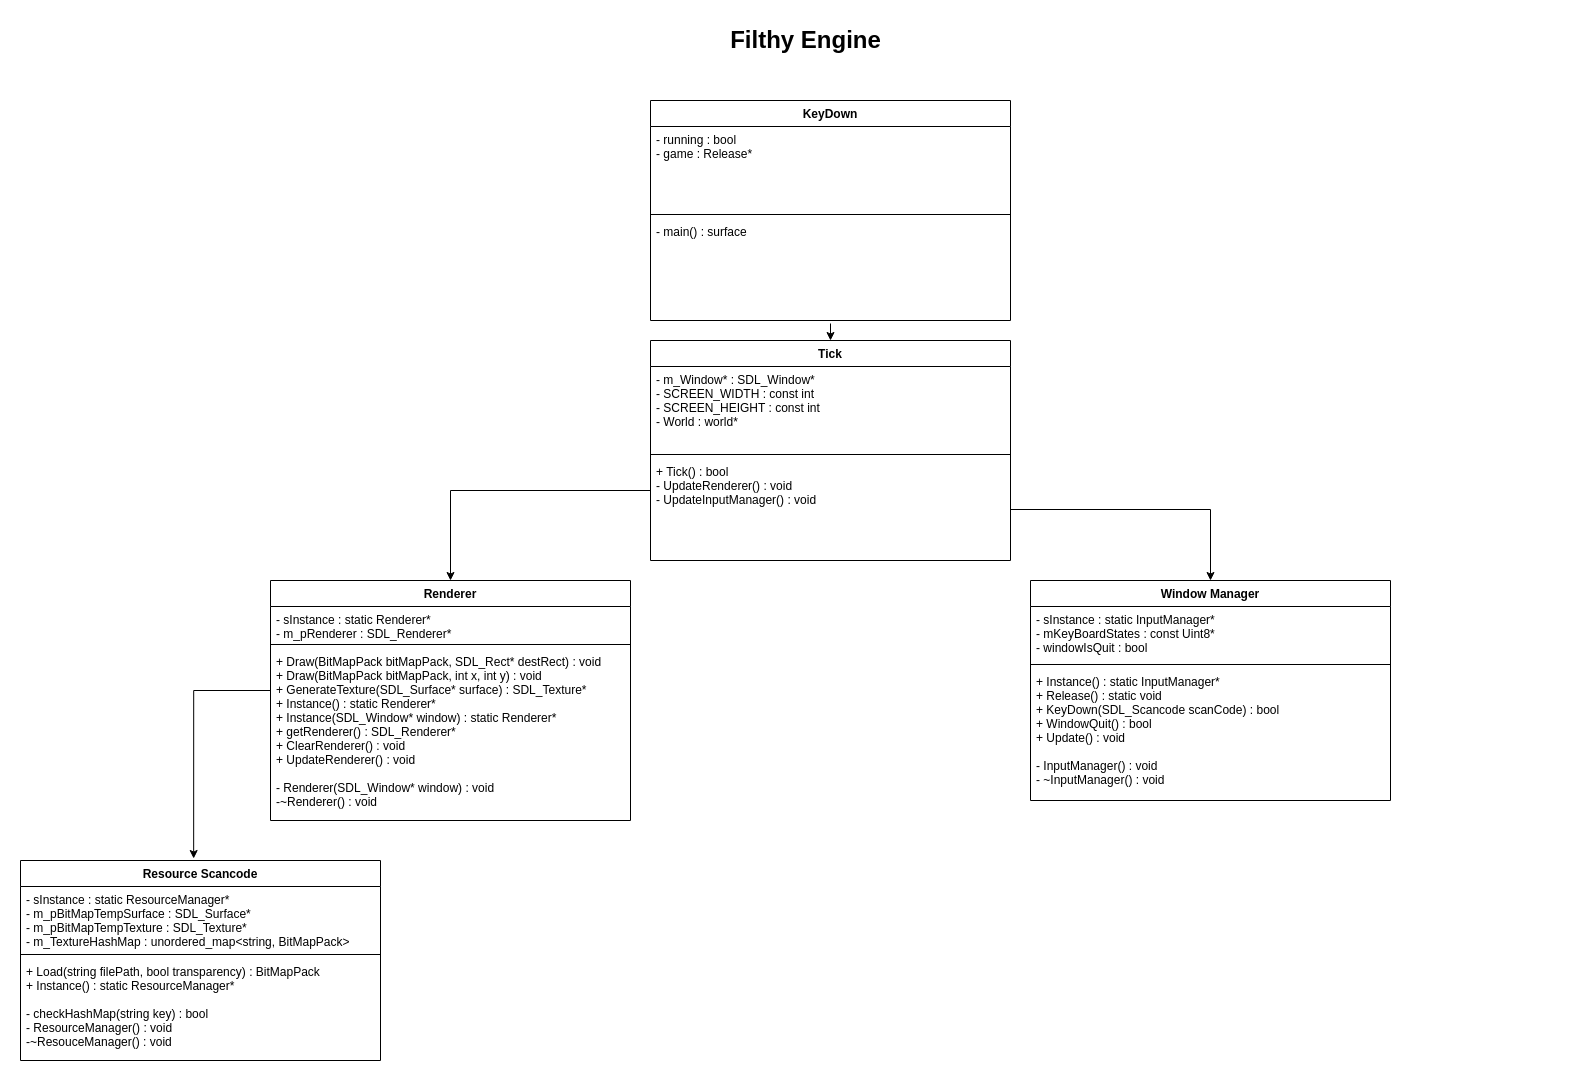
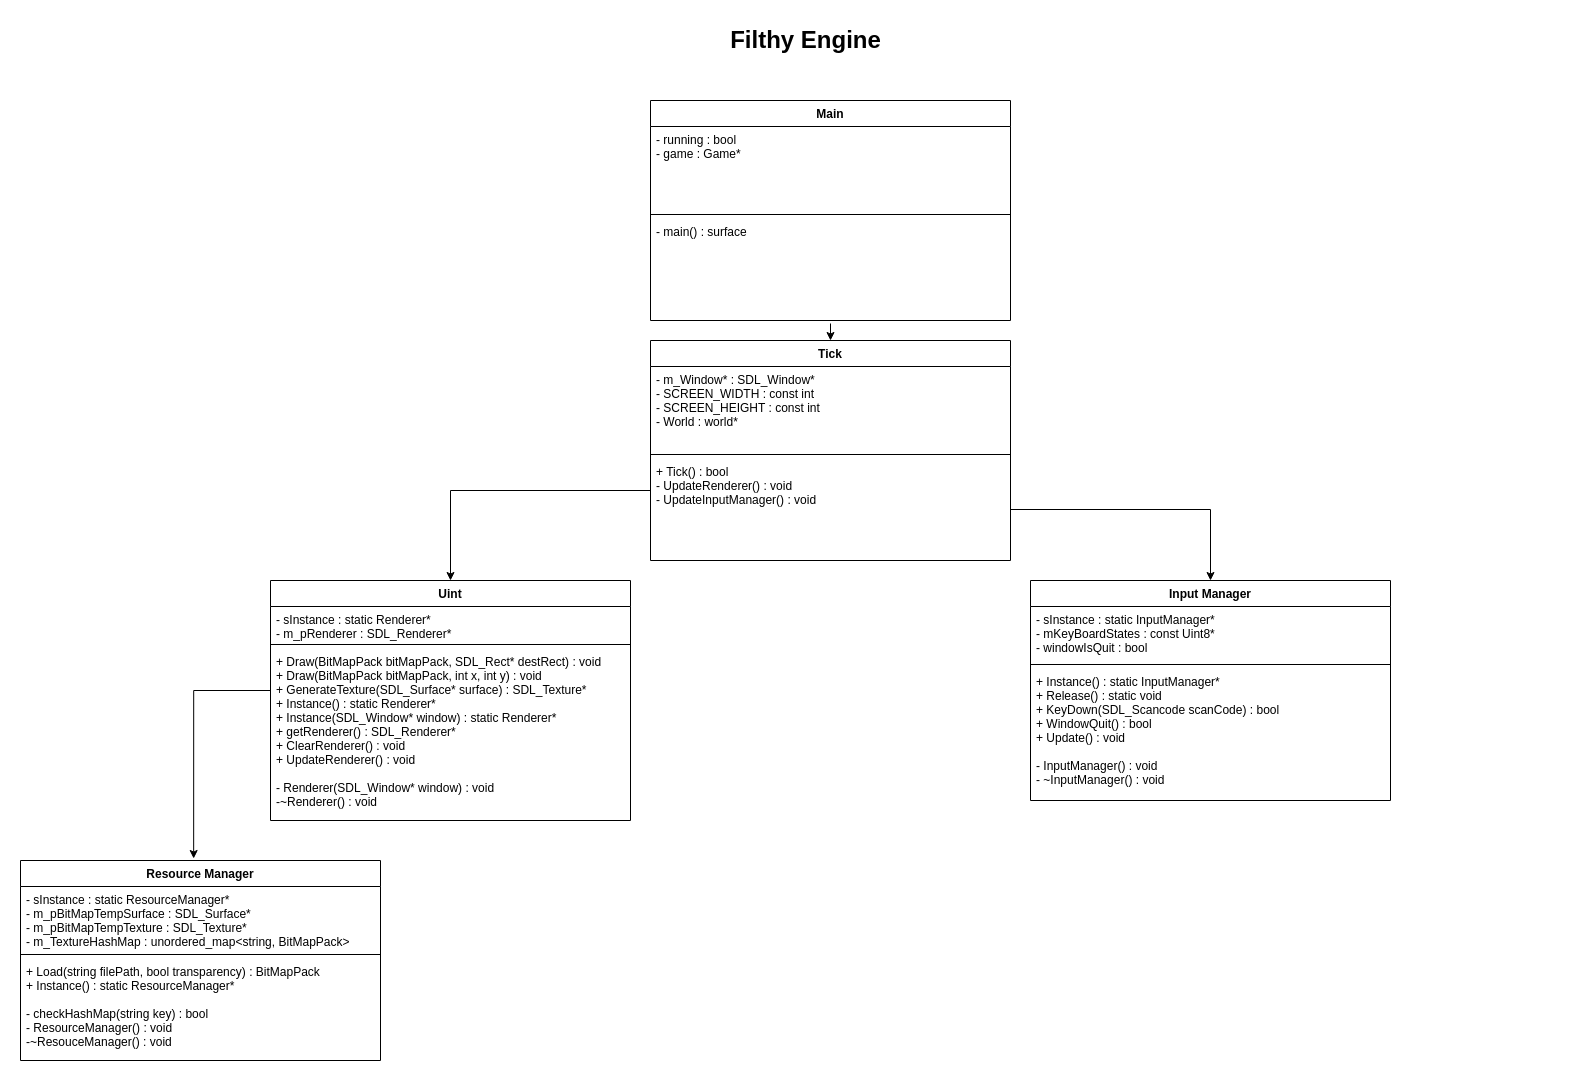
(830, 114) -> (830, 114)
(700, 140) -> (700, 140)
(450, 594) -> (450, 594)
(1210, 594) -> (1210, 594)
(200, 874) -> (200, 874)
